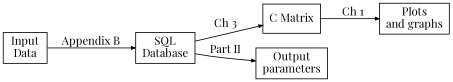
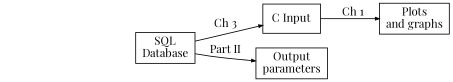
(292, 19) -> (292, 19)
(25, 48) -> none
